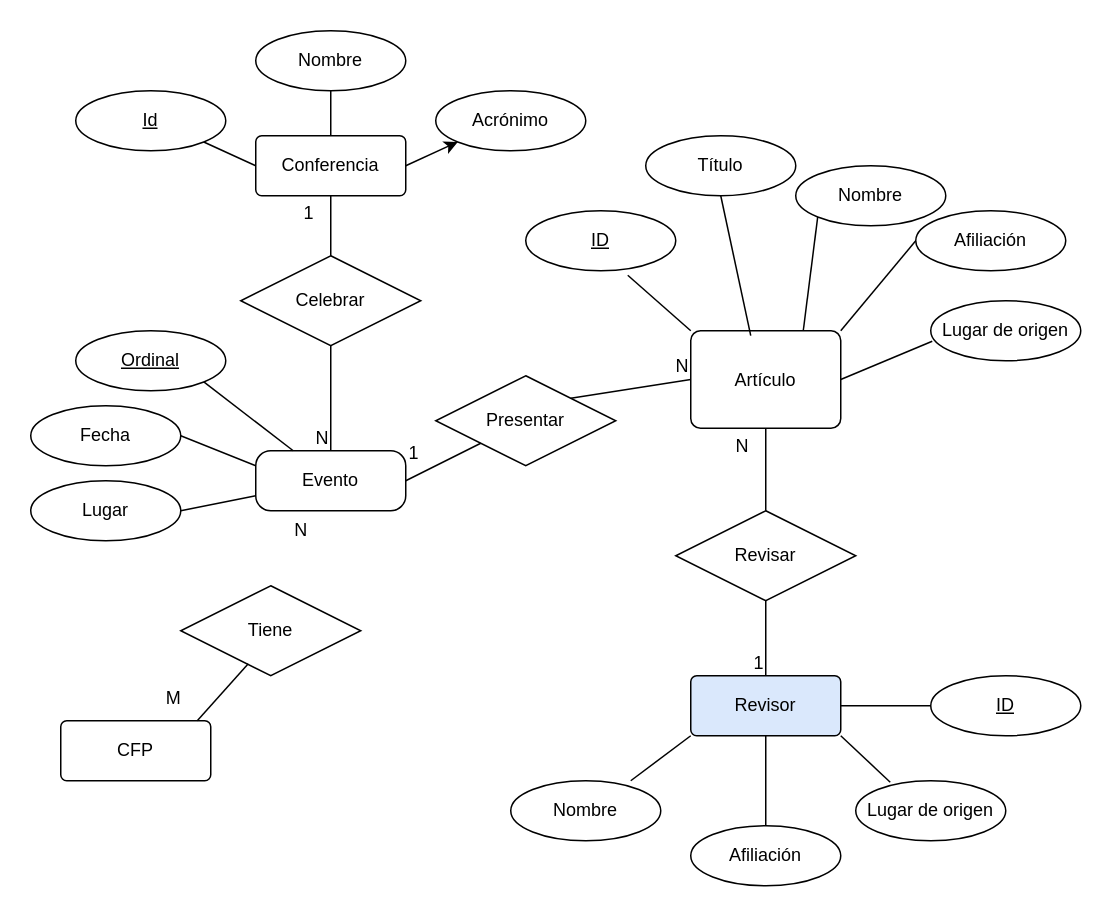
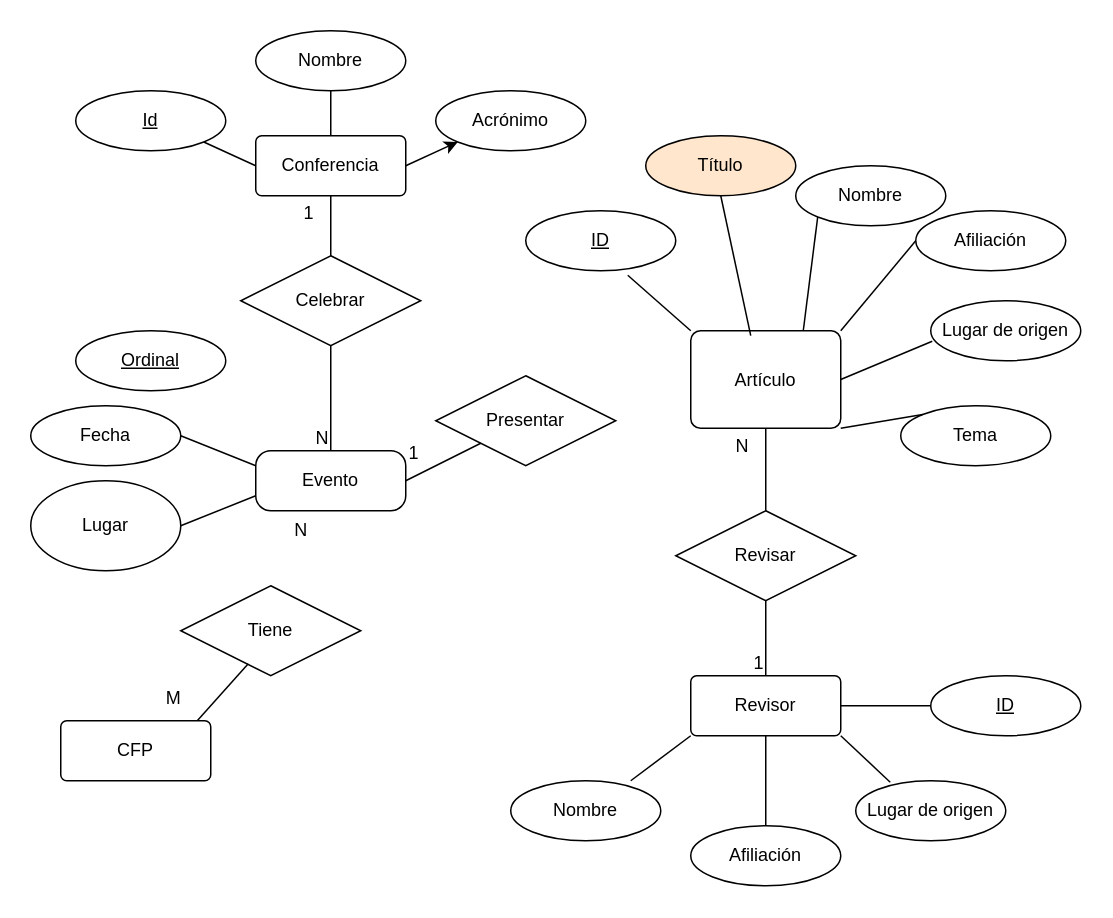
(721, 166) -> (721, 166)
(630, 389) -> none
(249, 416) -> none
none -> (881, 421)
none -> (976, 436)
(106, 511) -> (106, 526)
(766, 706) -> (766, 706)
